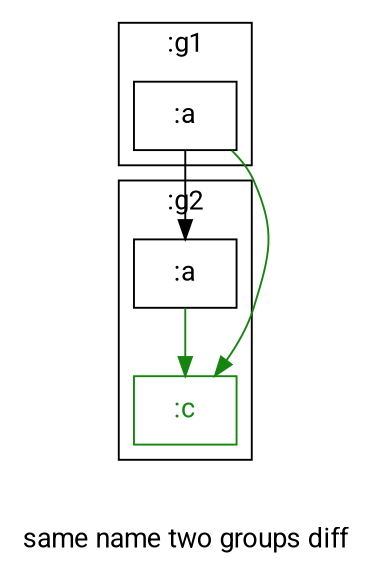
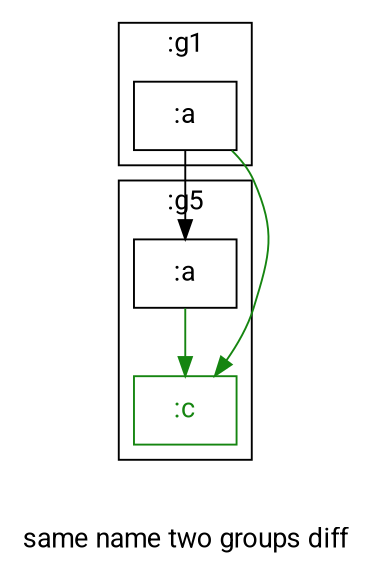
(185, 202) -> (185, 202)
